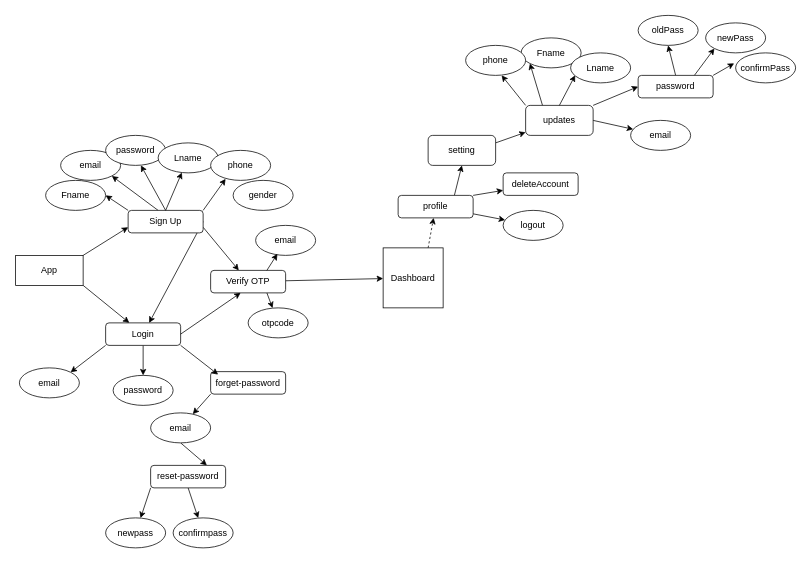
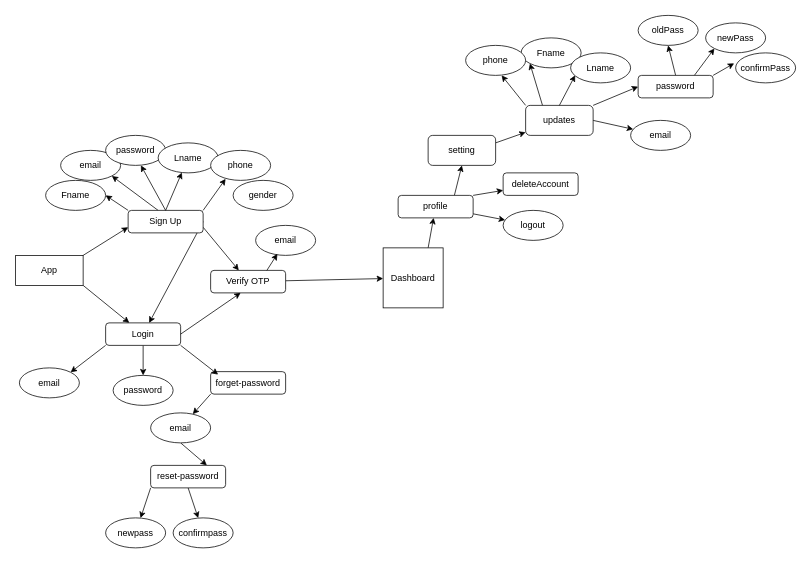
(430, 236) -> (430, 236)
(268, 298) -> none
(278, 323) -> none
